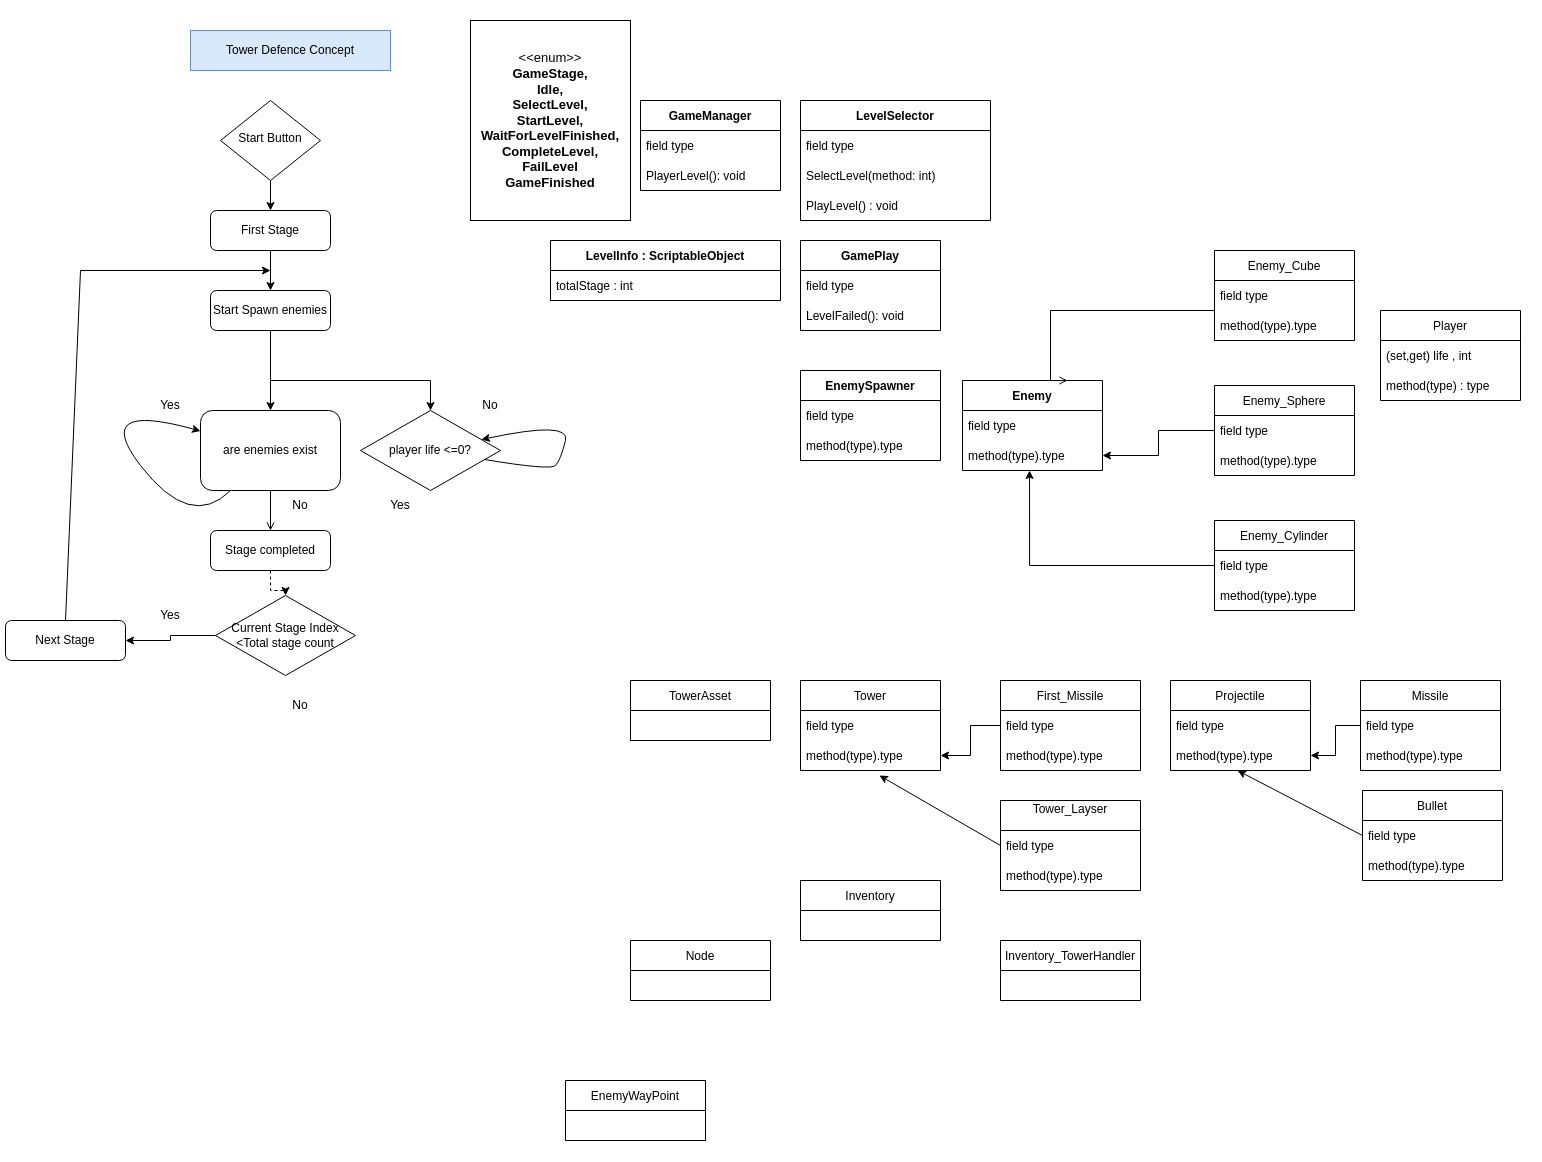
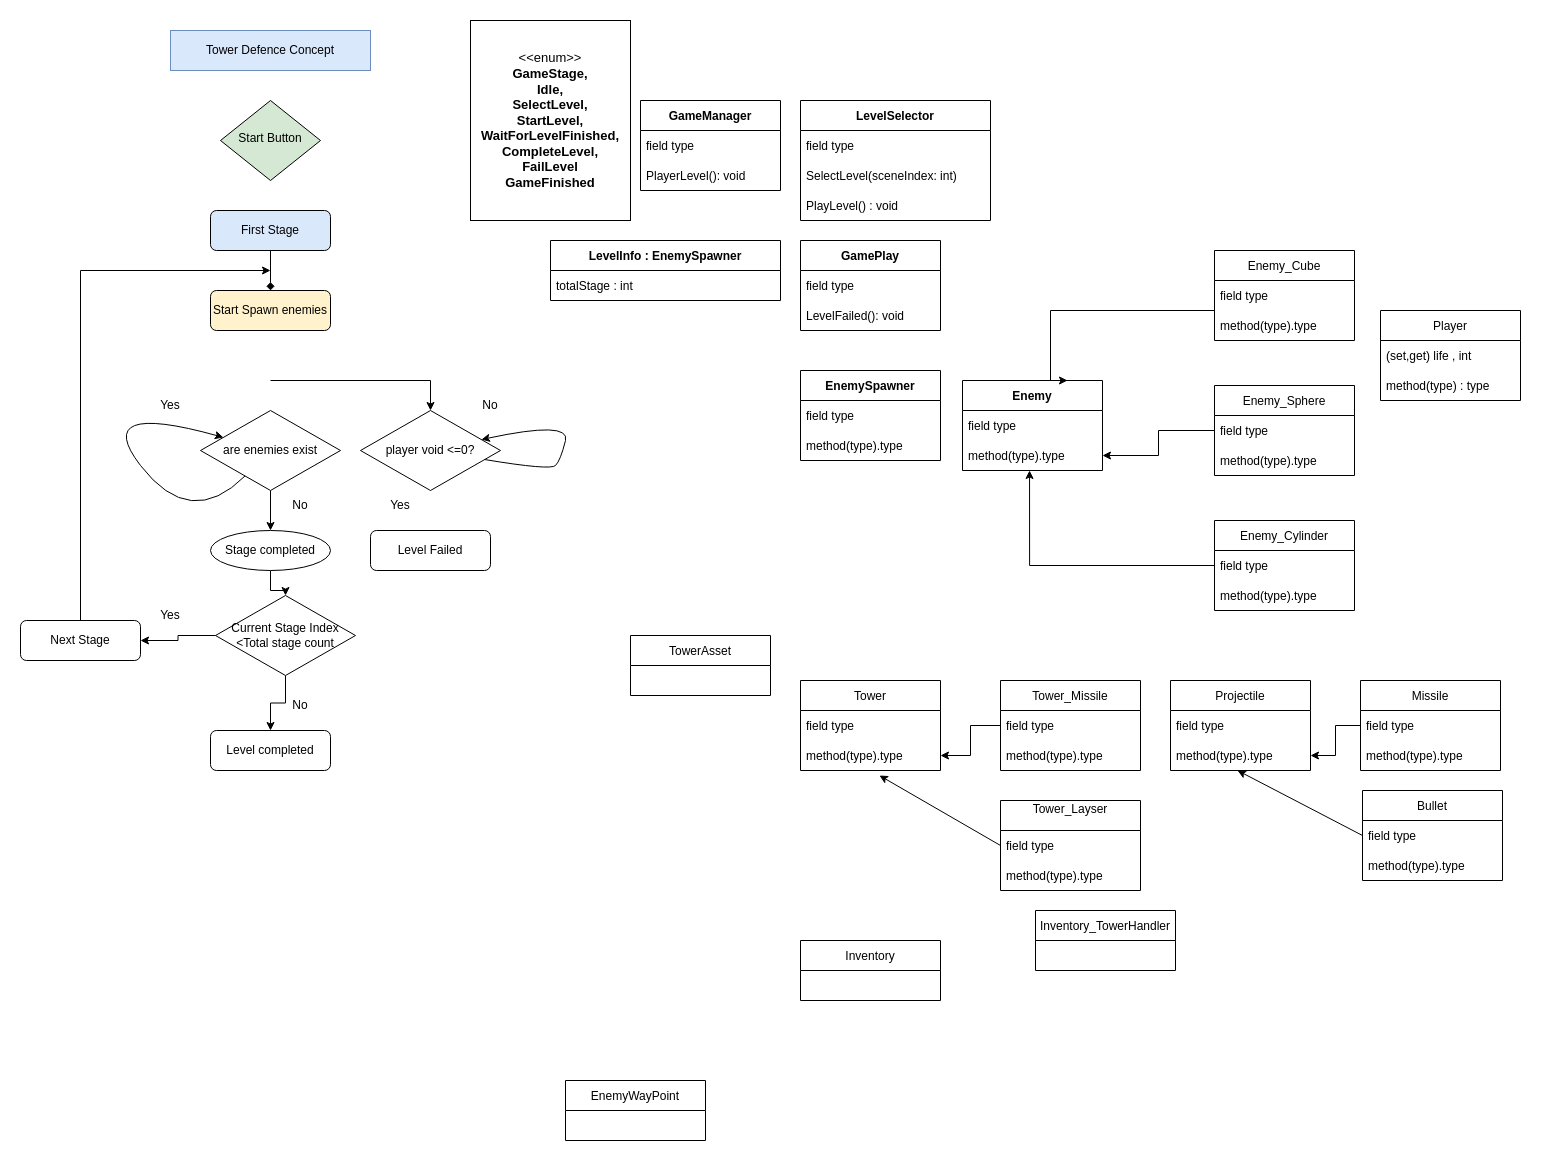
(291, 51) -> (271, 51)
(271, 141) -> (271, 141)
(879, 176) -> (892, 176)
(271, 200) -> none
(271, 231) -> (271, 231)
(665, 256) -> (665, 256)
(271, 282) -> (271, 282)
(271, 311) -> (271, 311)
(271, 367) -> none
(1061, 381) -> (1059, 381)
(271, 451) -> (271, 451)
(431, 451) -> (431, 451)
(271, 524) -> (271, 522)
(271, 551) -> (271, 551)
none -> (431, 551)
(271, 587) -> (271, 587)
(66, 641) -> (81, 641)
(1070, 696) -> (1070, 696)
none -> (282, 703)
(701, 711) -> (701, 666)
none -> (271, 751)
(871, 911) -> (871, 971)
(701, 971) -> none
(1071, 971) -> (1106, 941)
